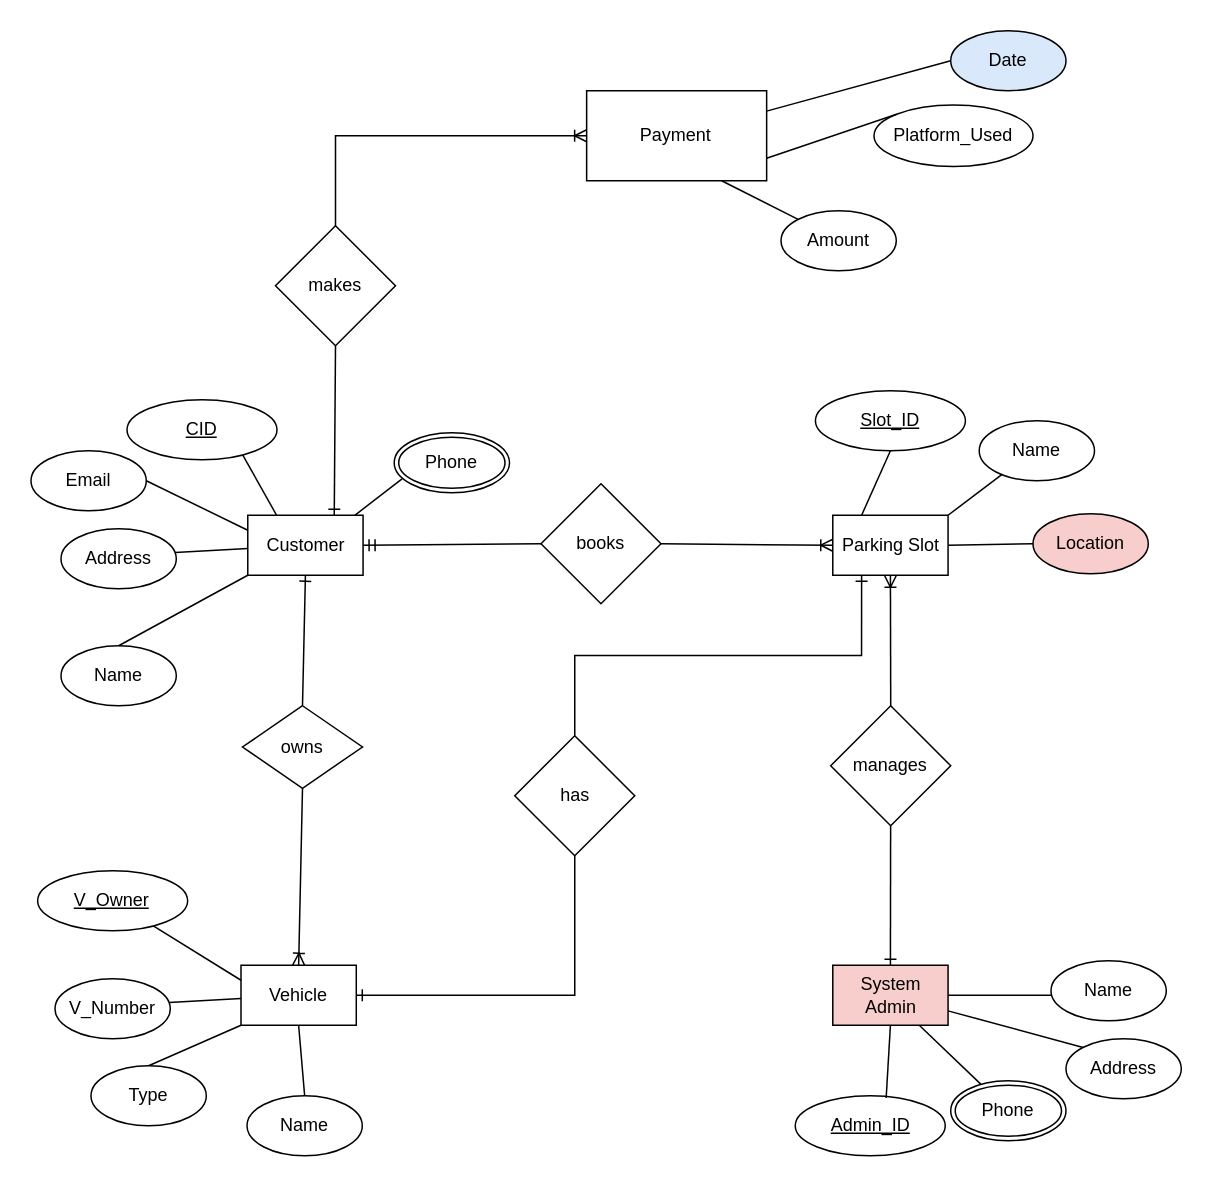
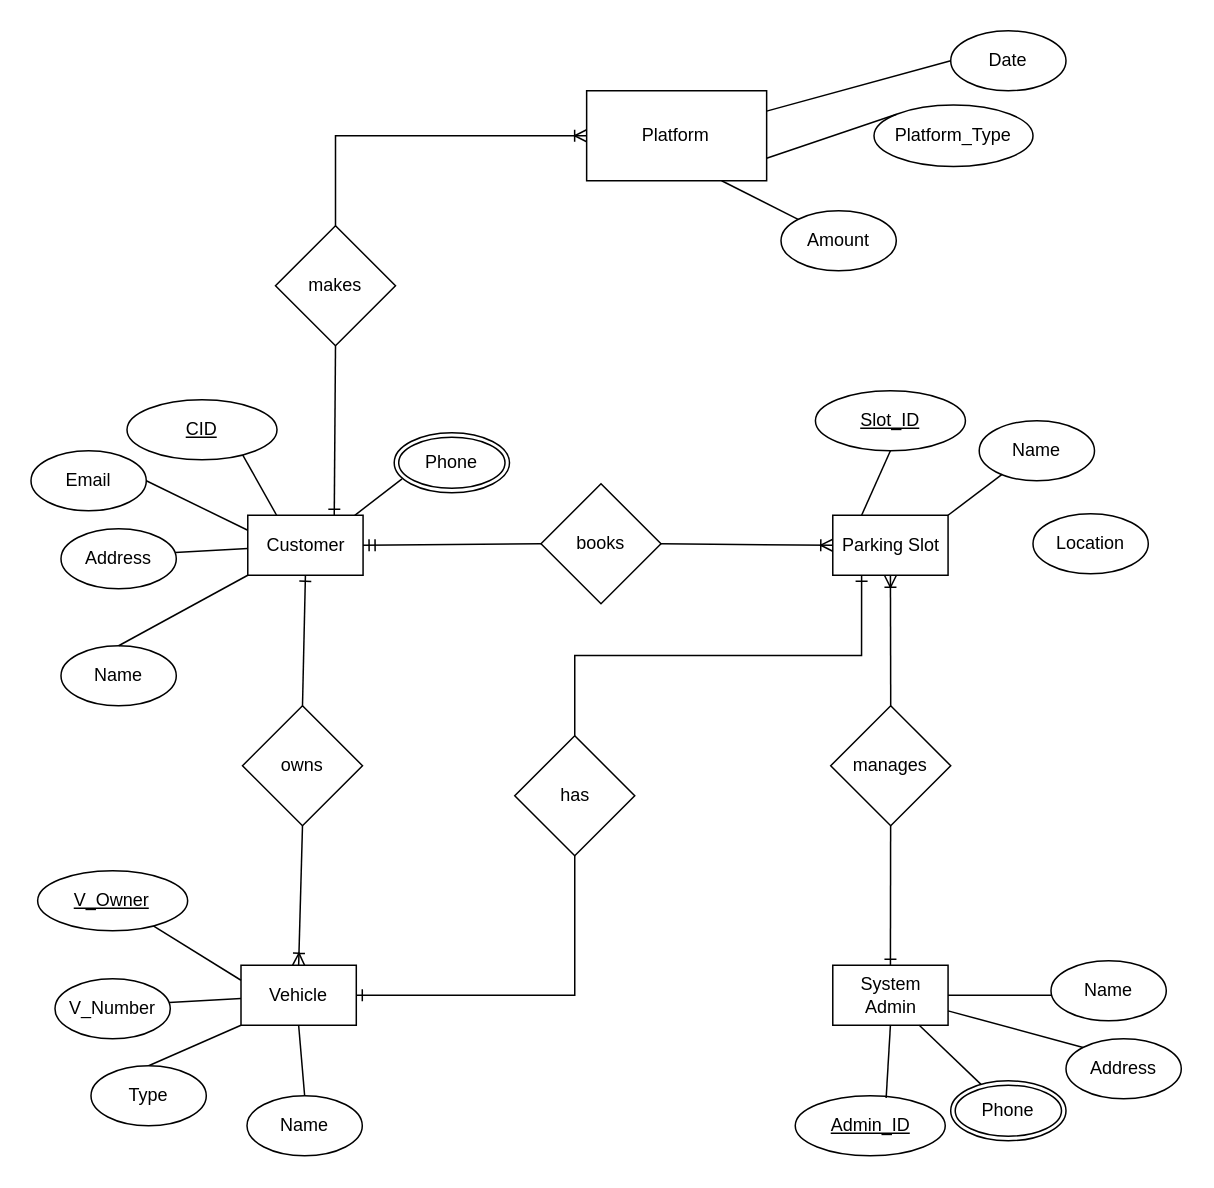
(1008, 61) -> (1008, 61)
(676, 136) -> (676, 136)
(953, 136) -> (953, 136)
(1090, 544) -> (1090, 544)
(990, 545) -> none
(302, 747) -> (302, 766)
(890, 995) -> (890, 995)
